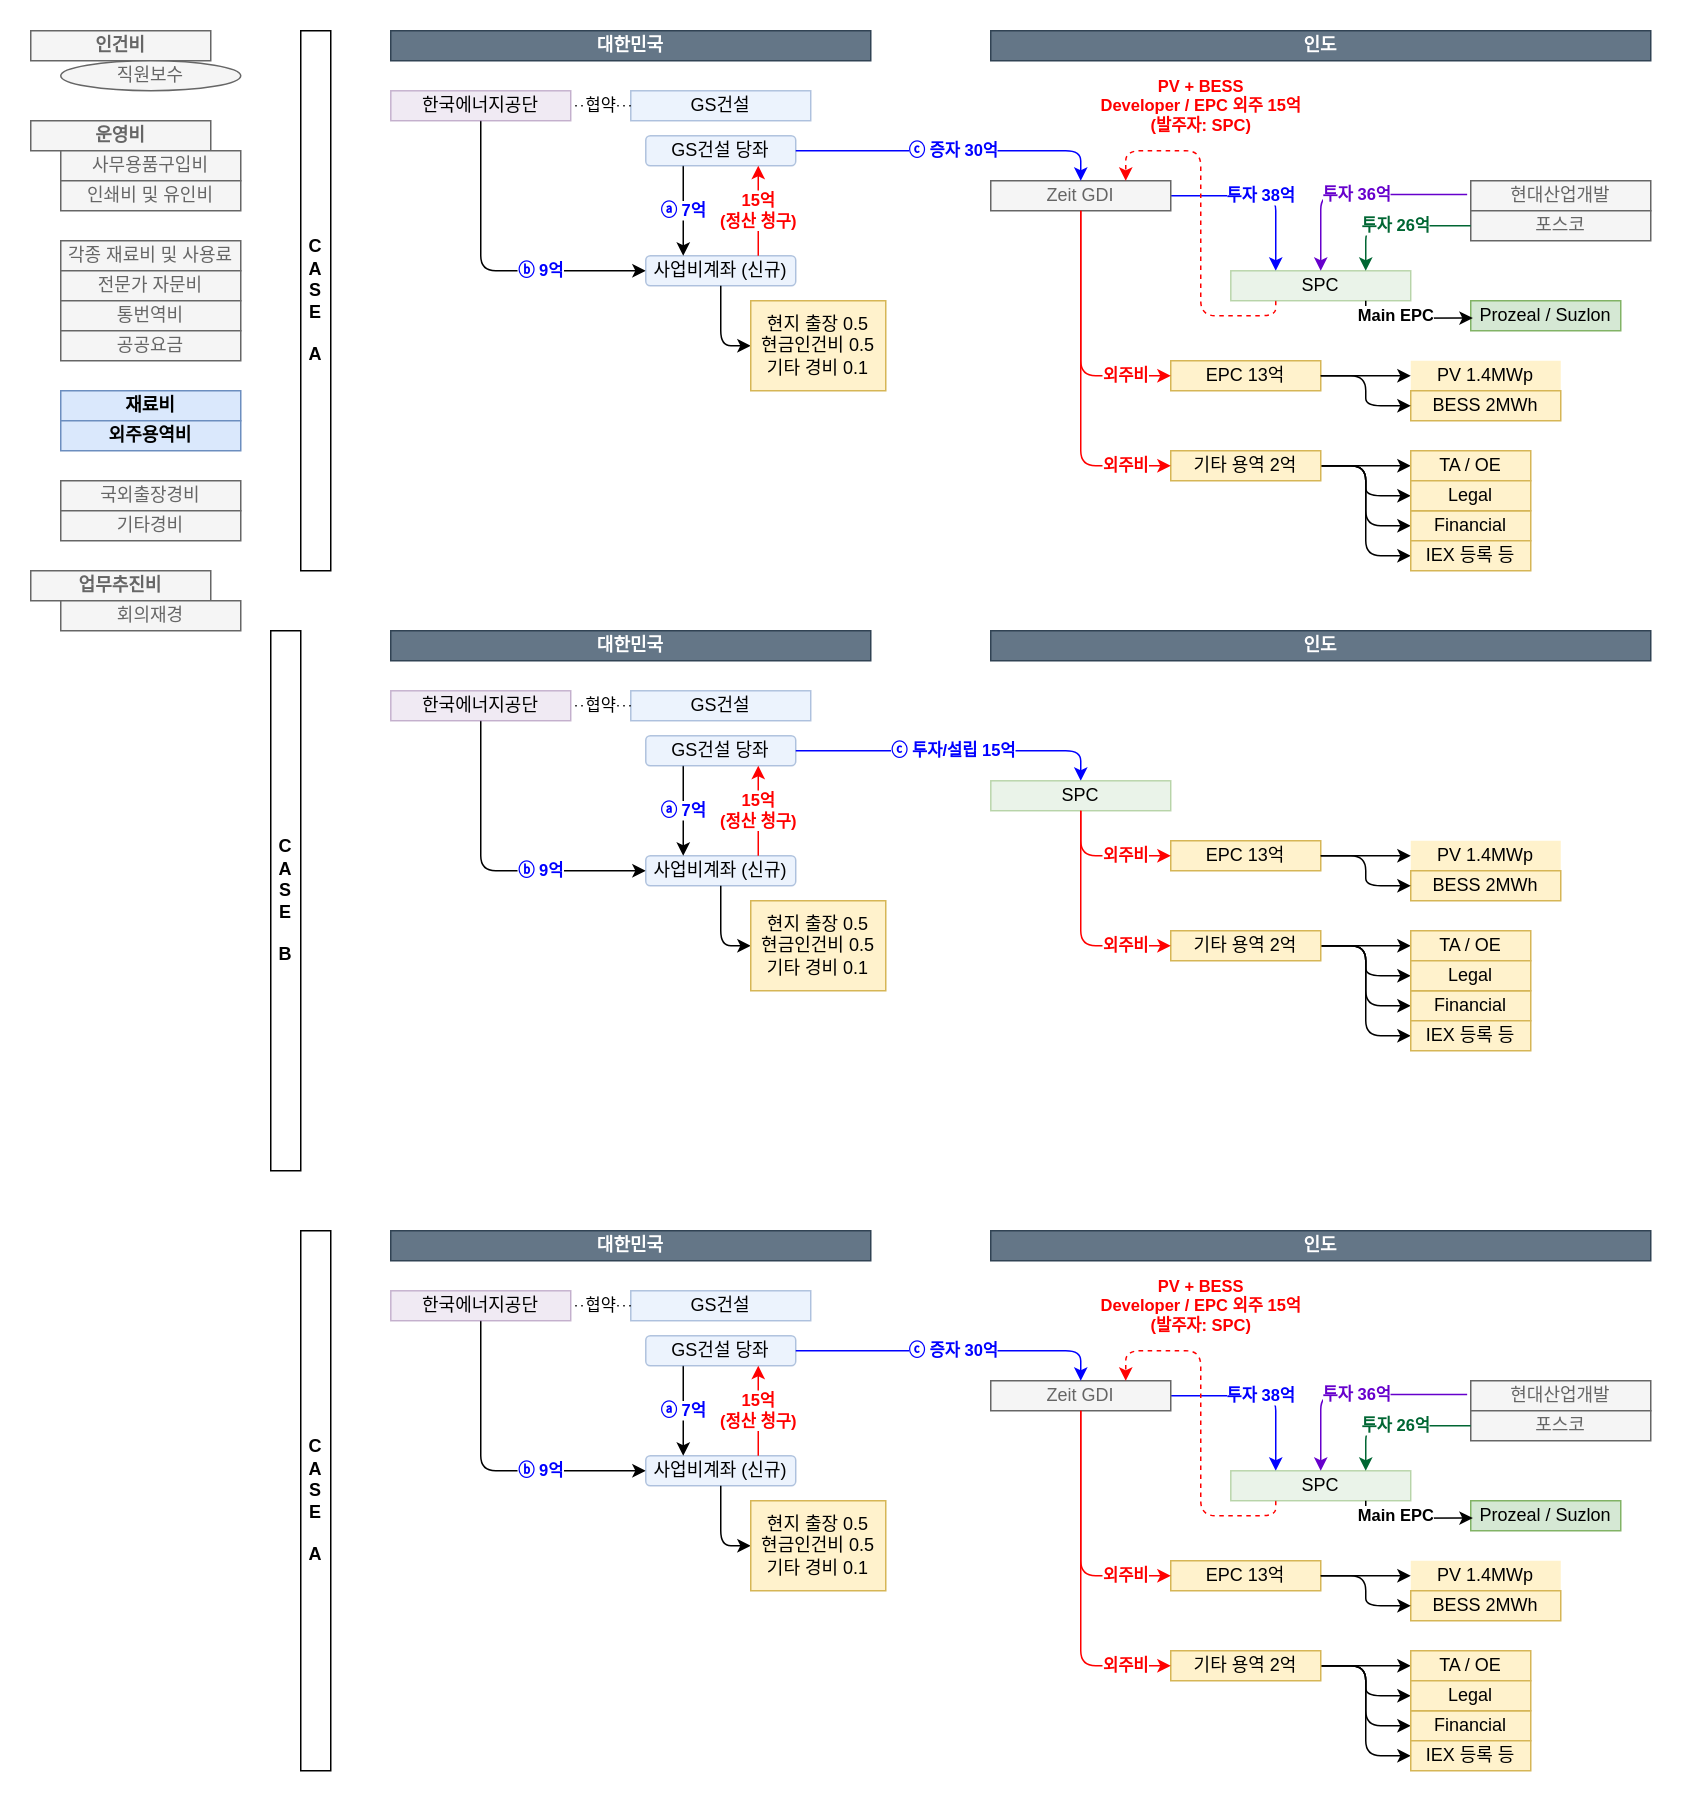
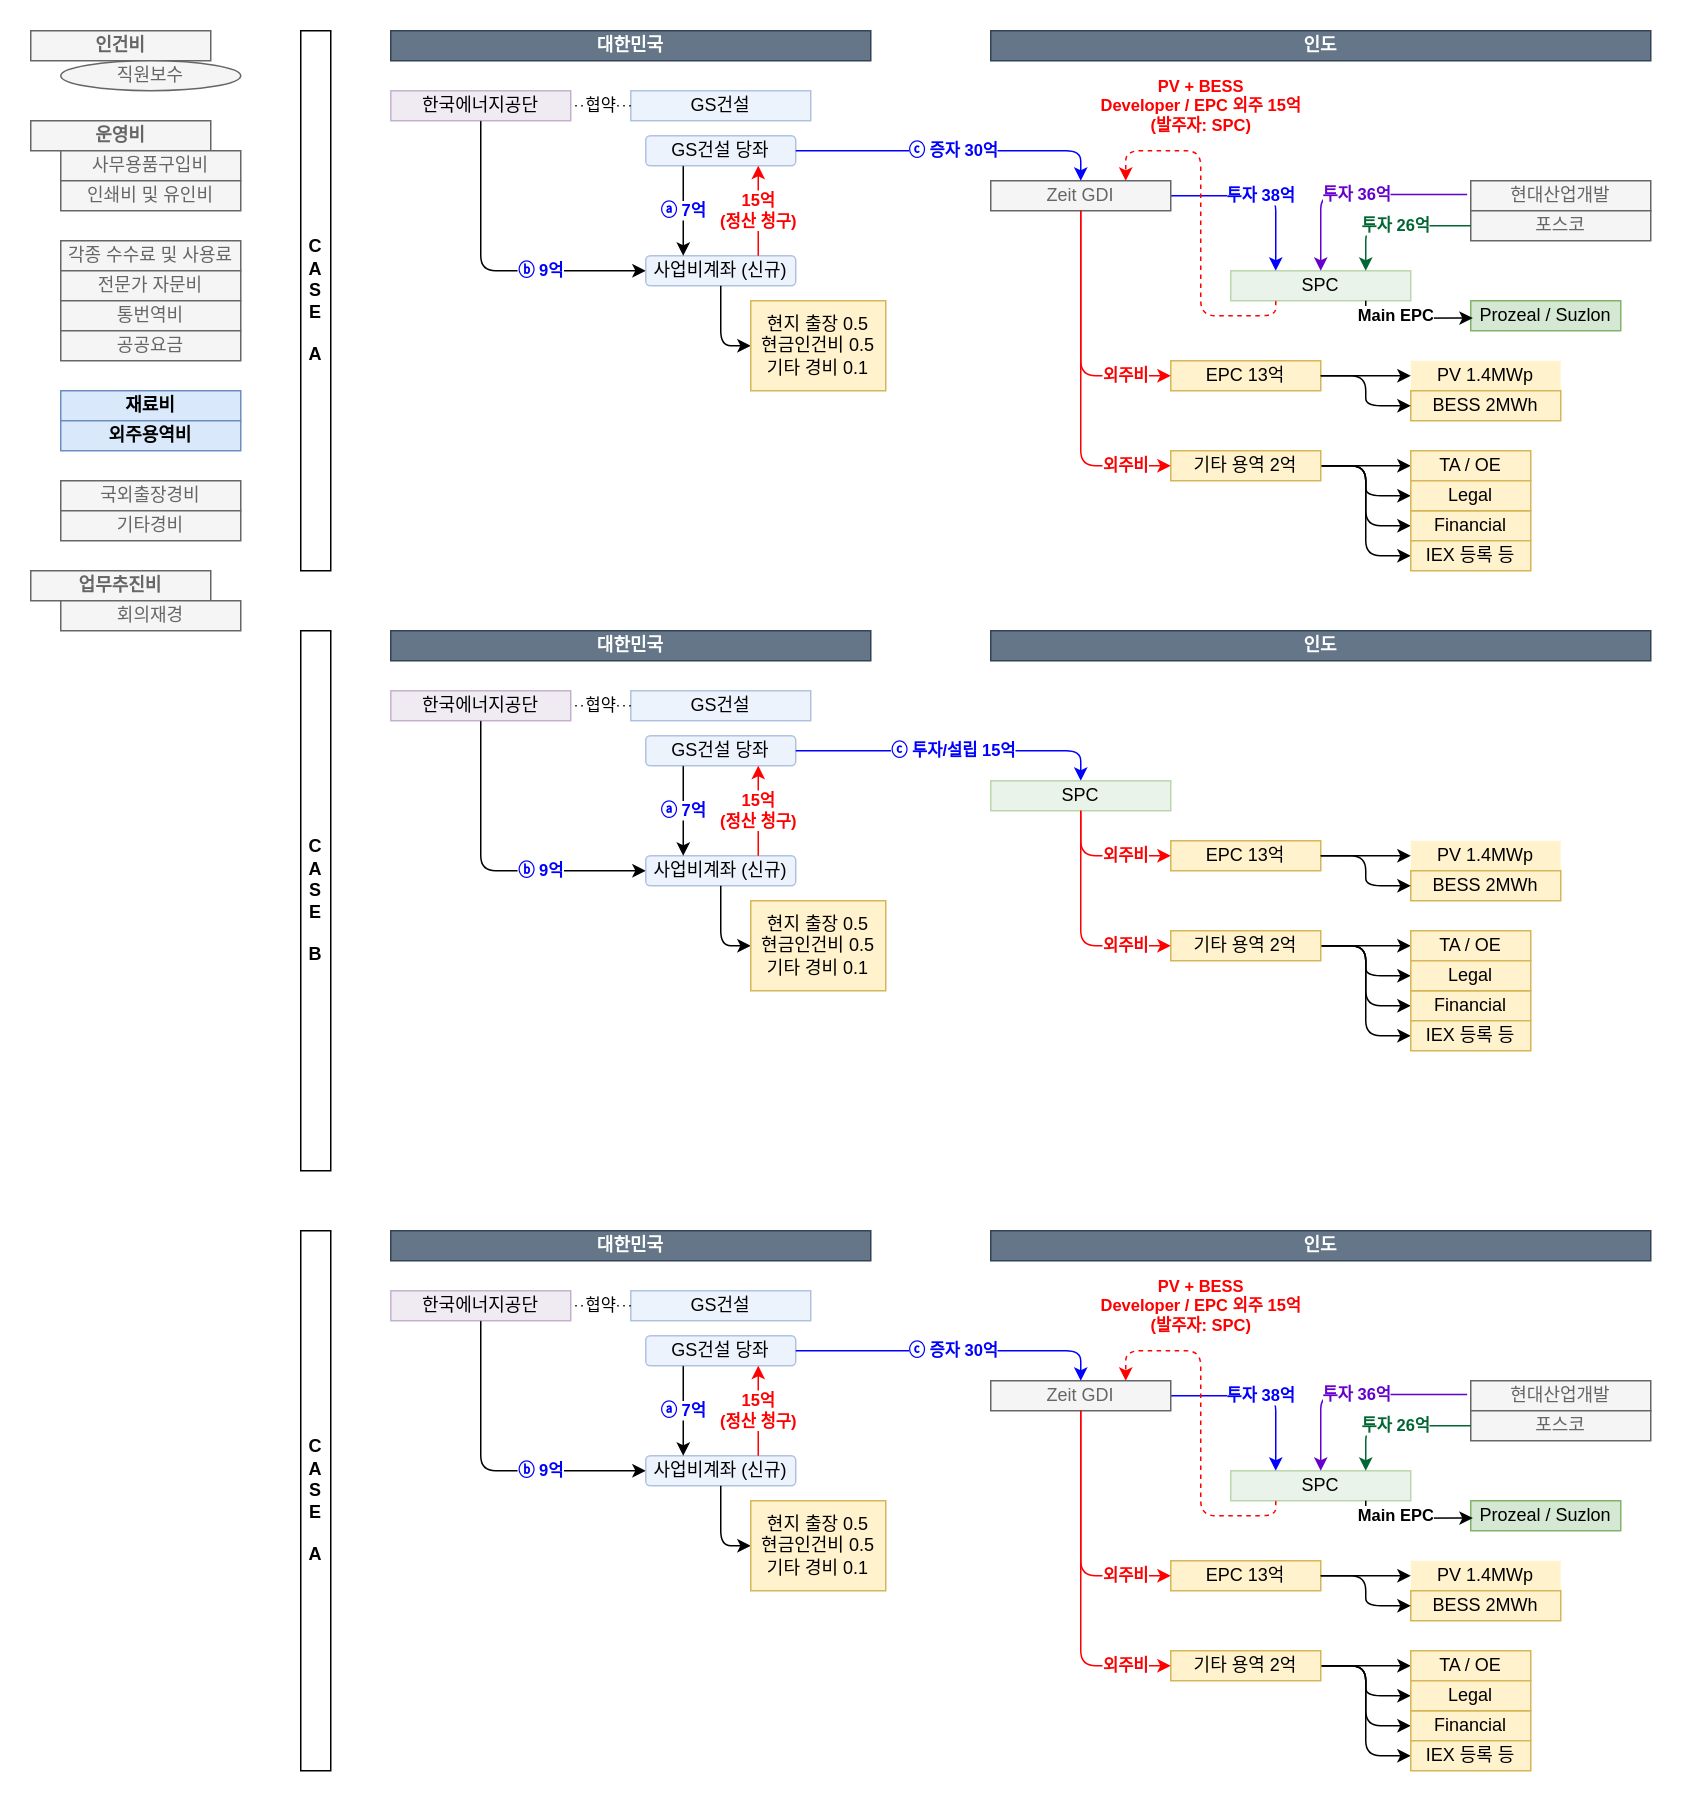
(151, 256) -> (151, 256)
(286, 901) -> (316, 901)
